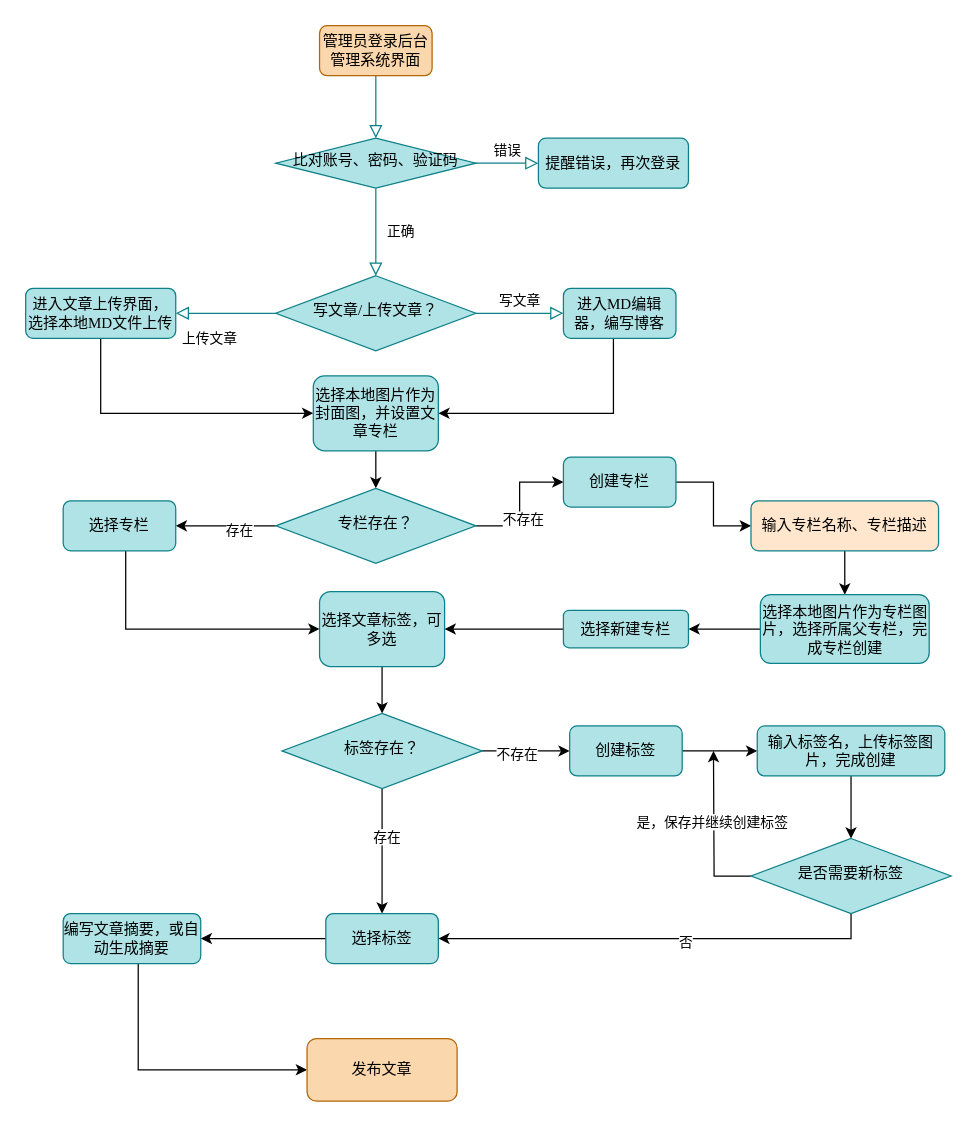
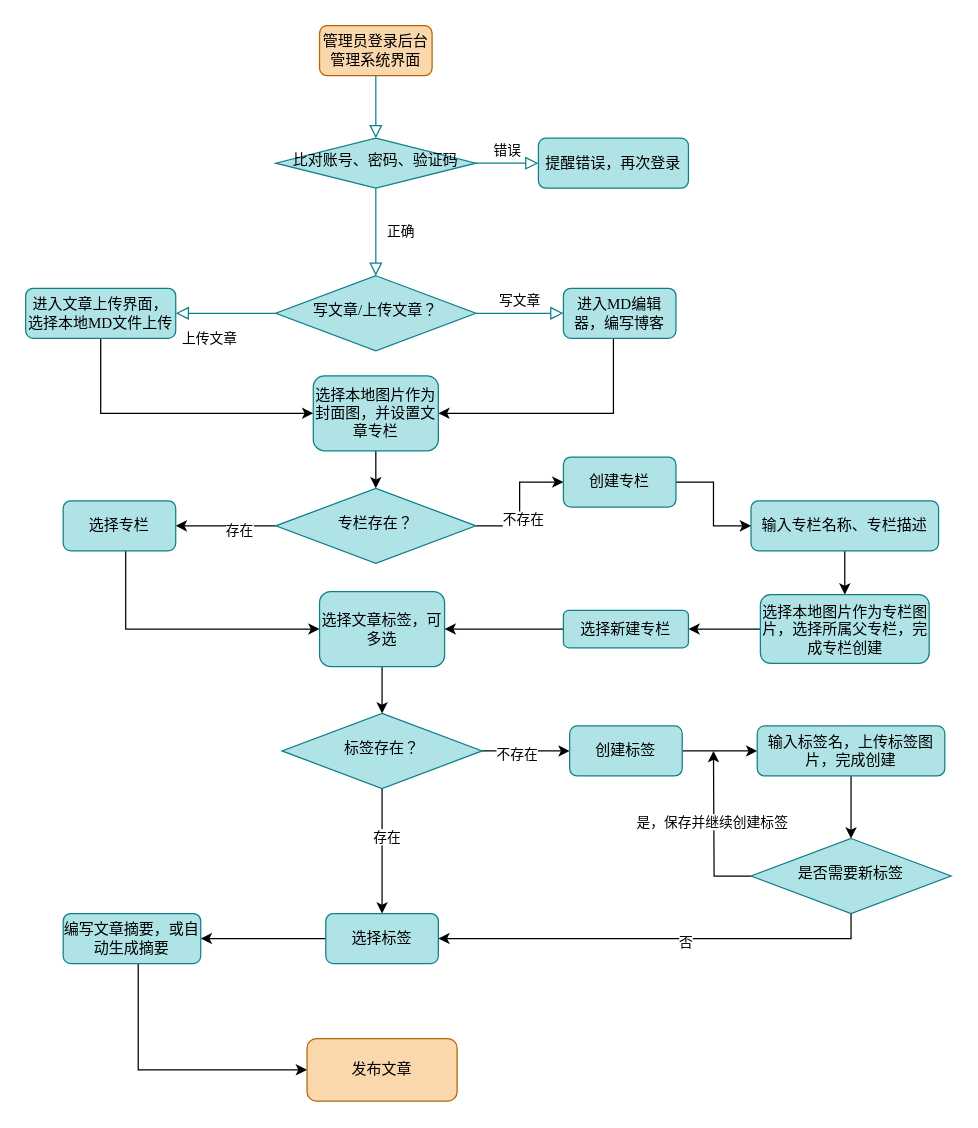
(844, 526) -> (844, 526)
